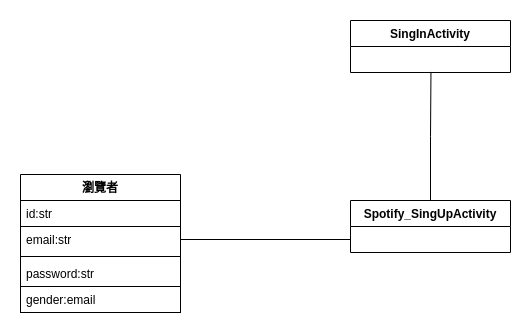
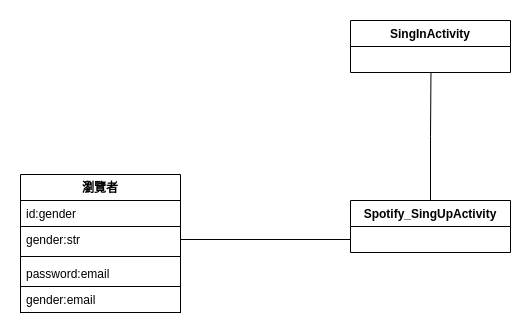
(43, 214) -> (53, 214)
(52, 240) -> (58, 240)
(65, 274) -> (68, 274)
